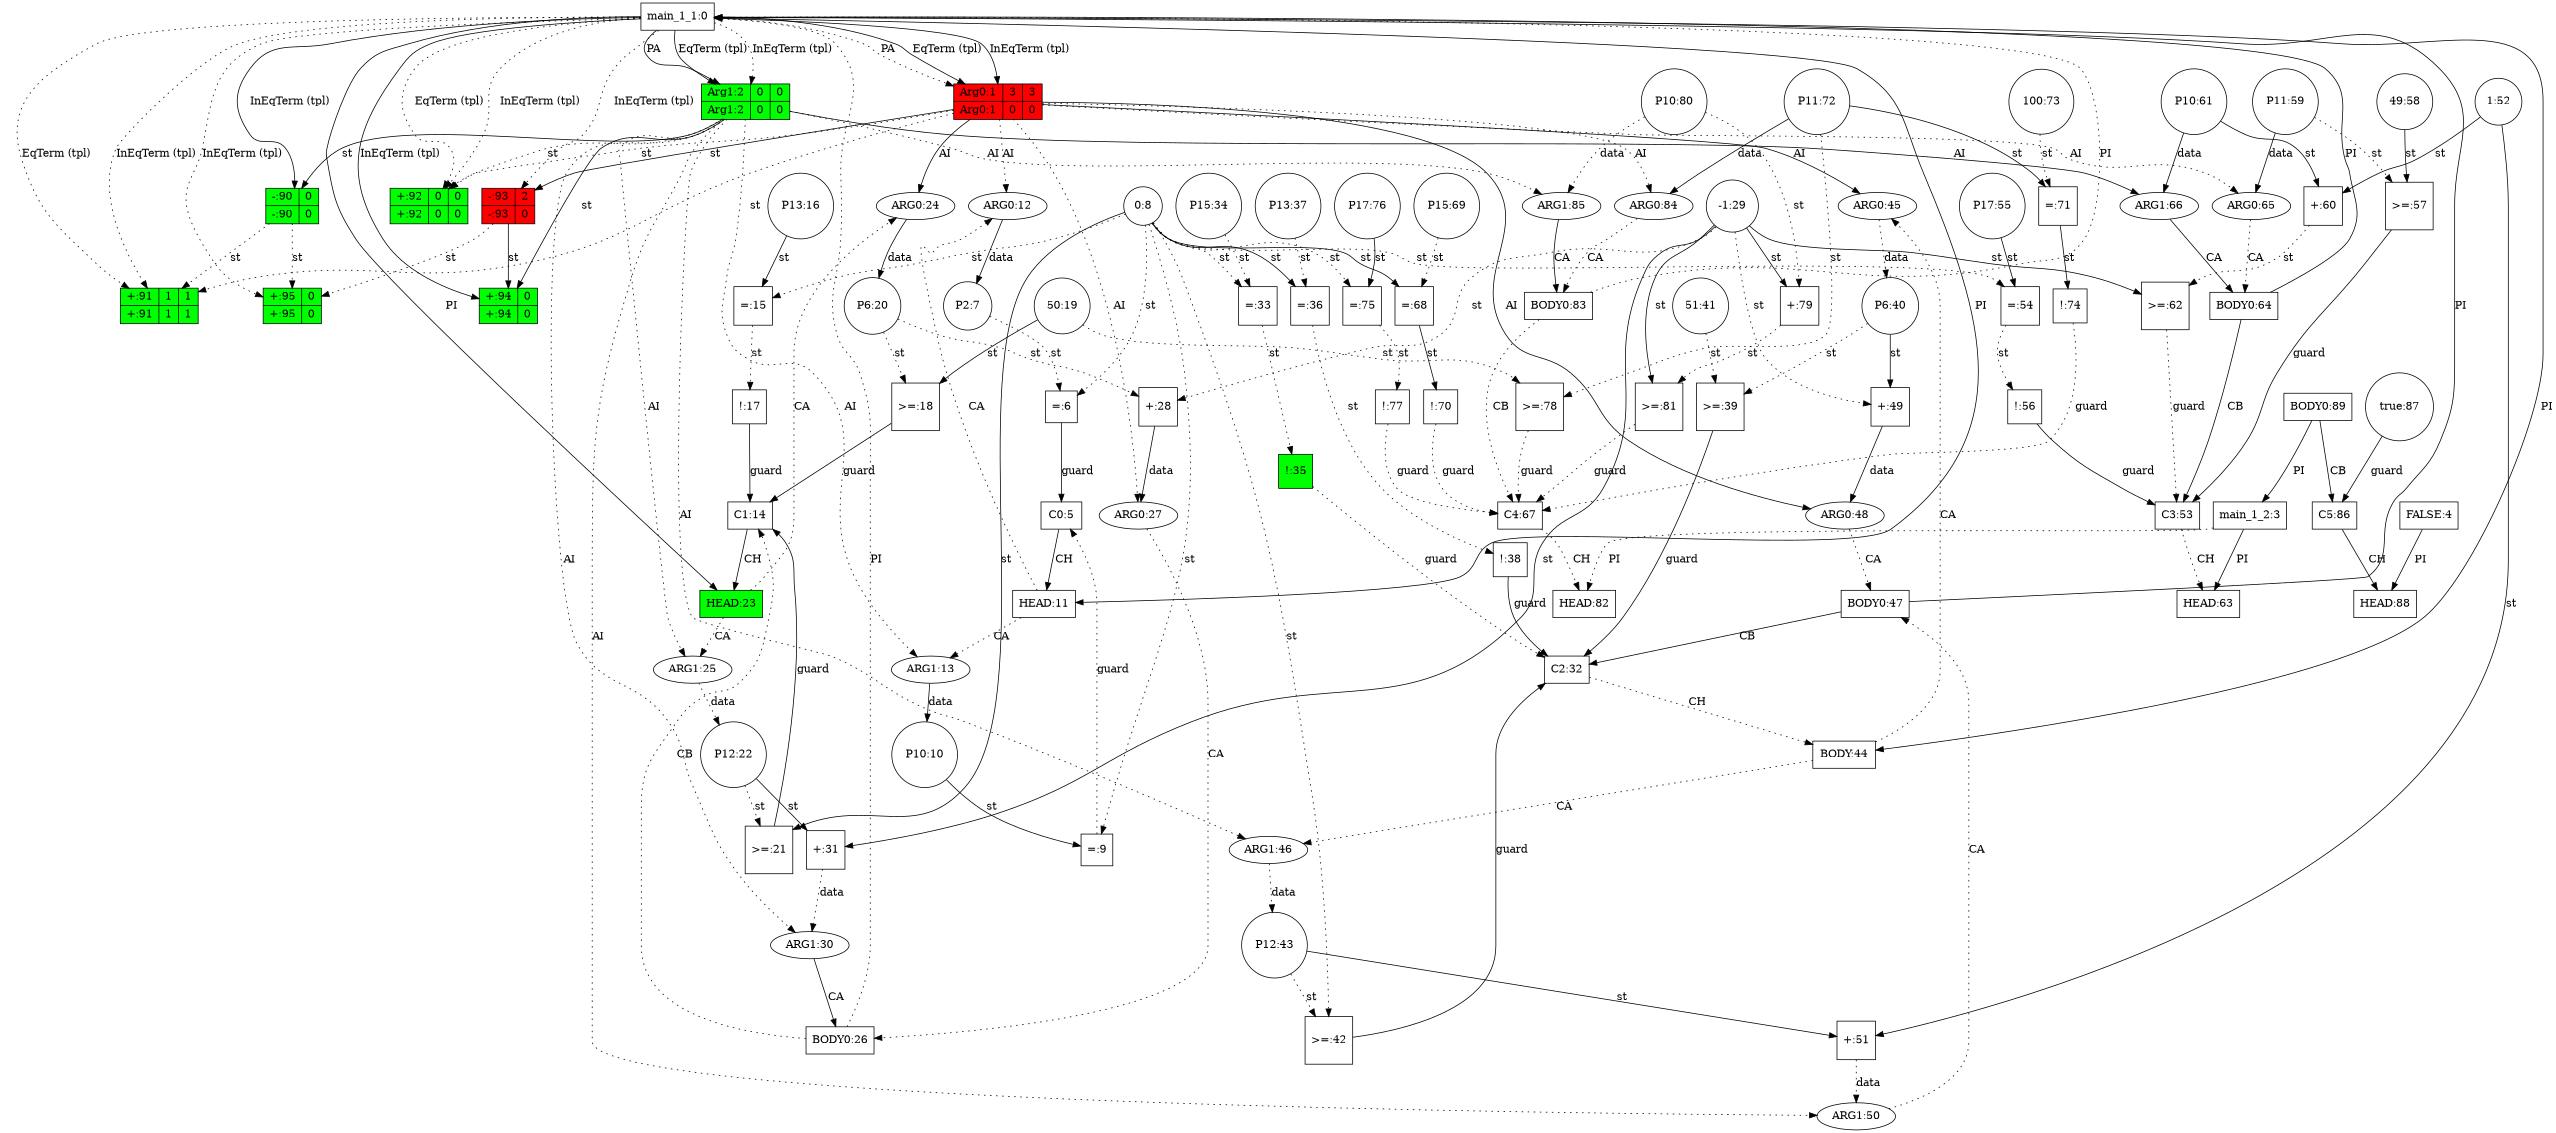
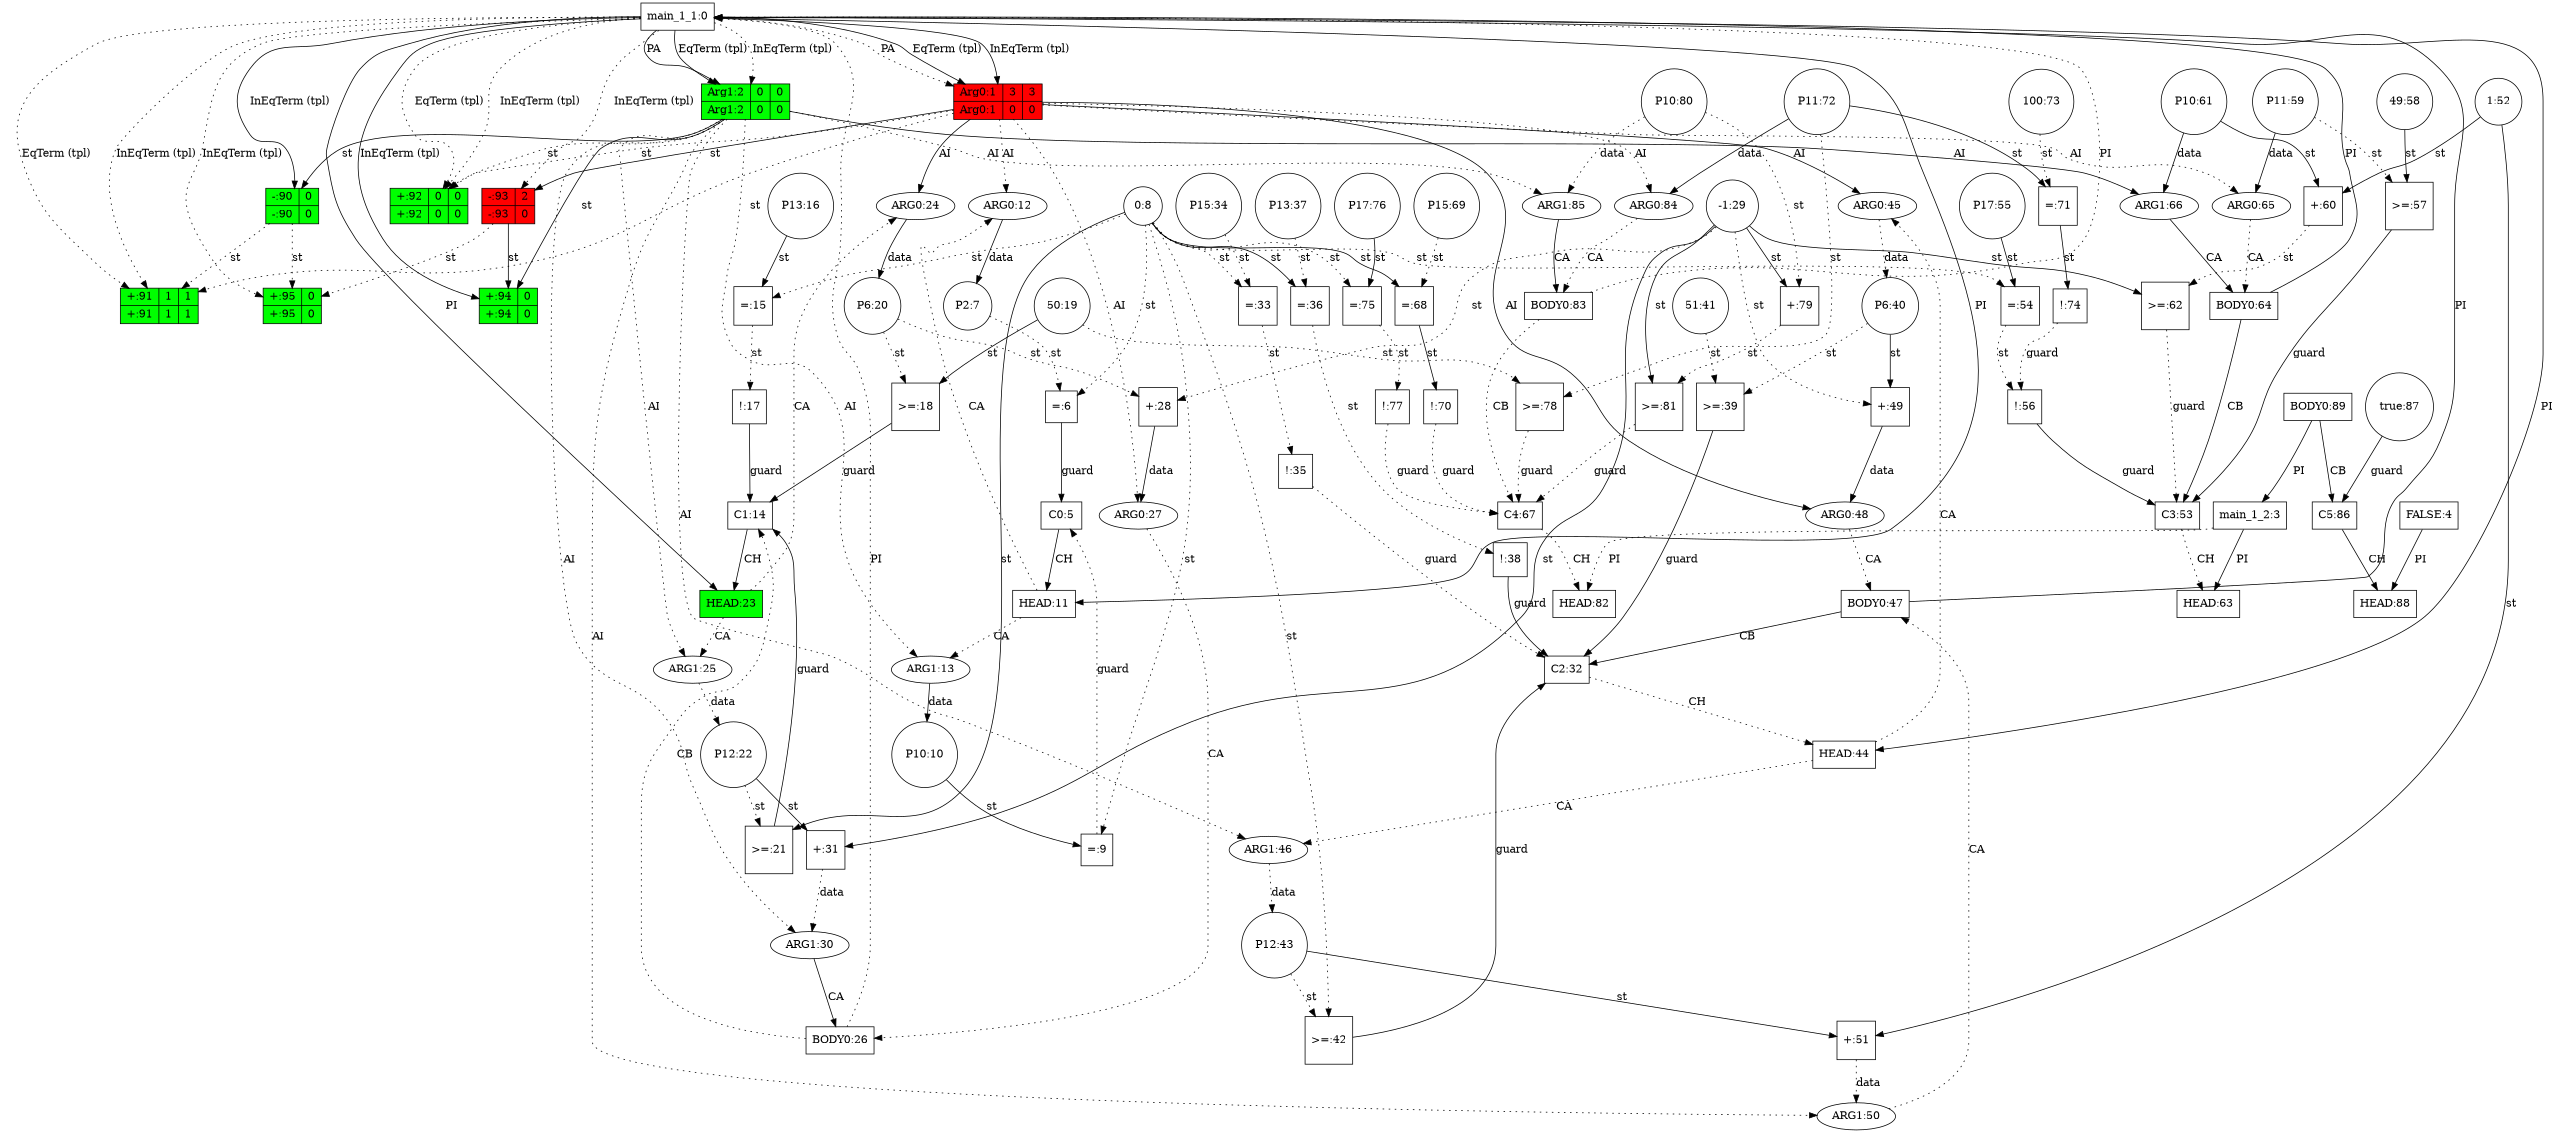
(1860, 458) -> (2028, 346)
(1296, 471) -> (1296, 471)
(1844, 755) -> (1844, 755)
